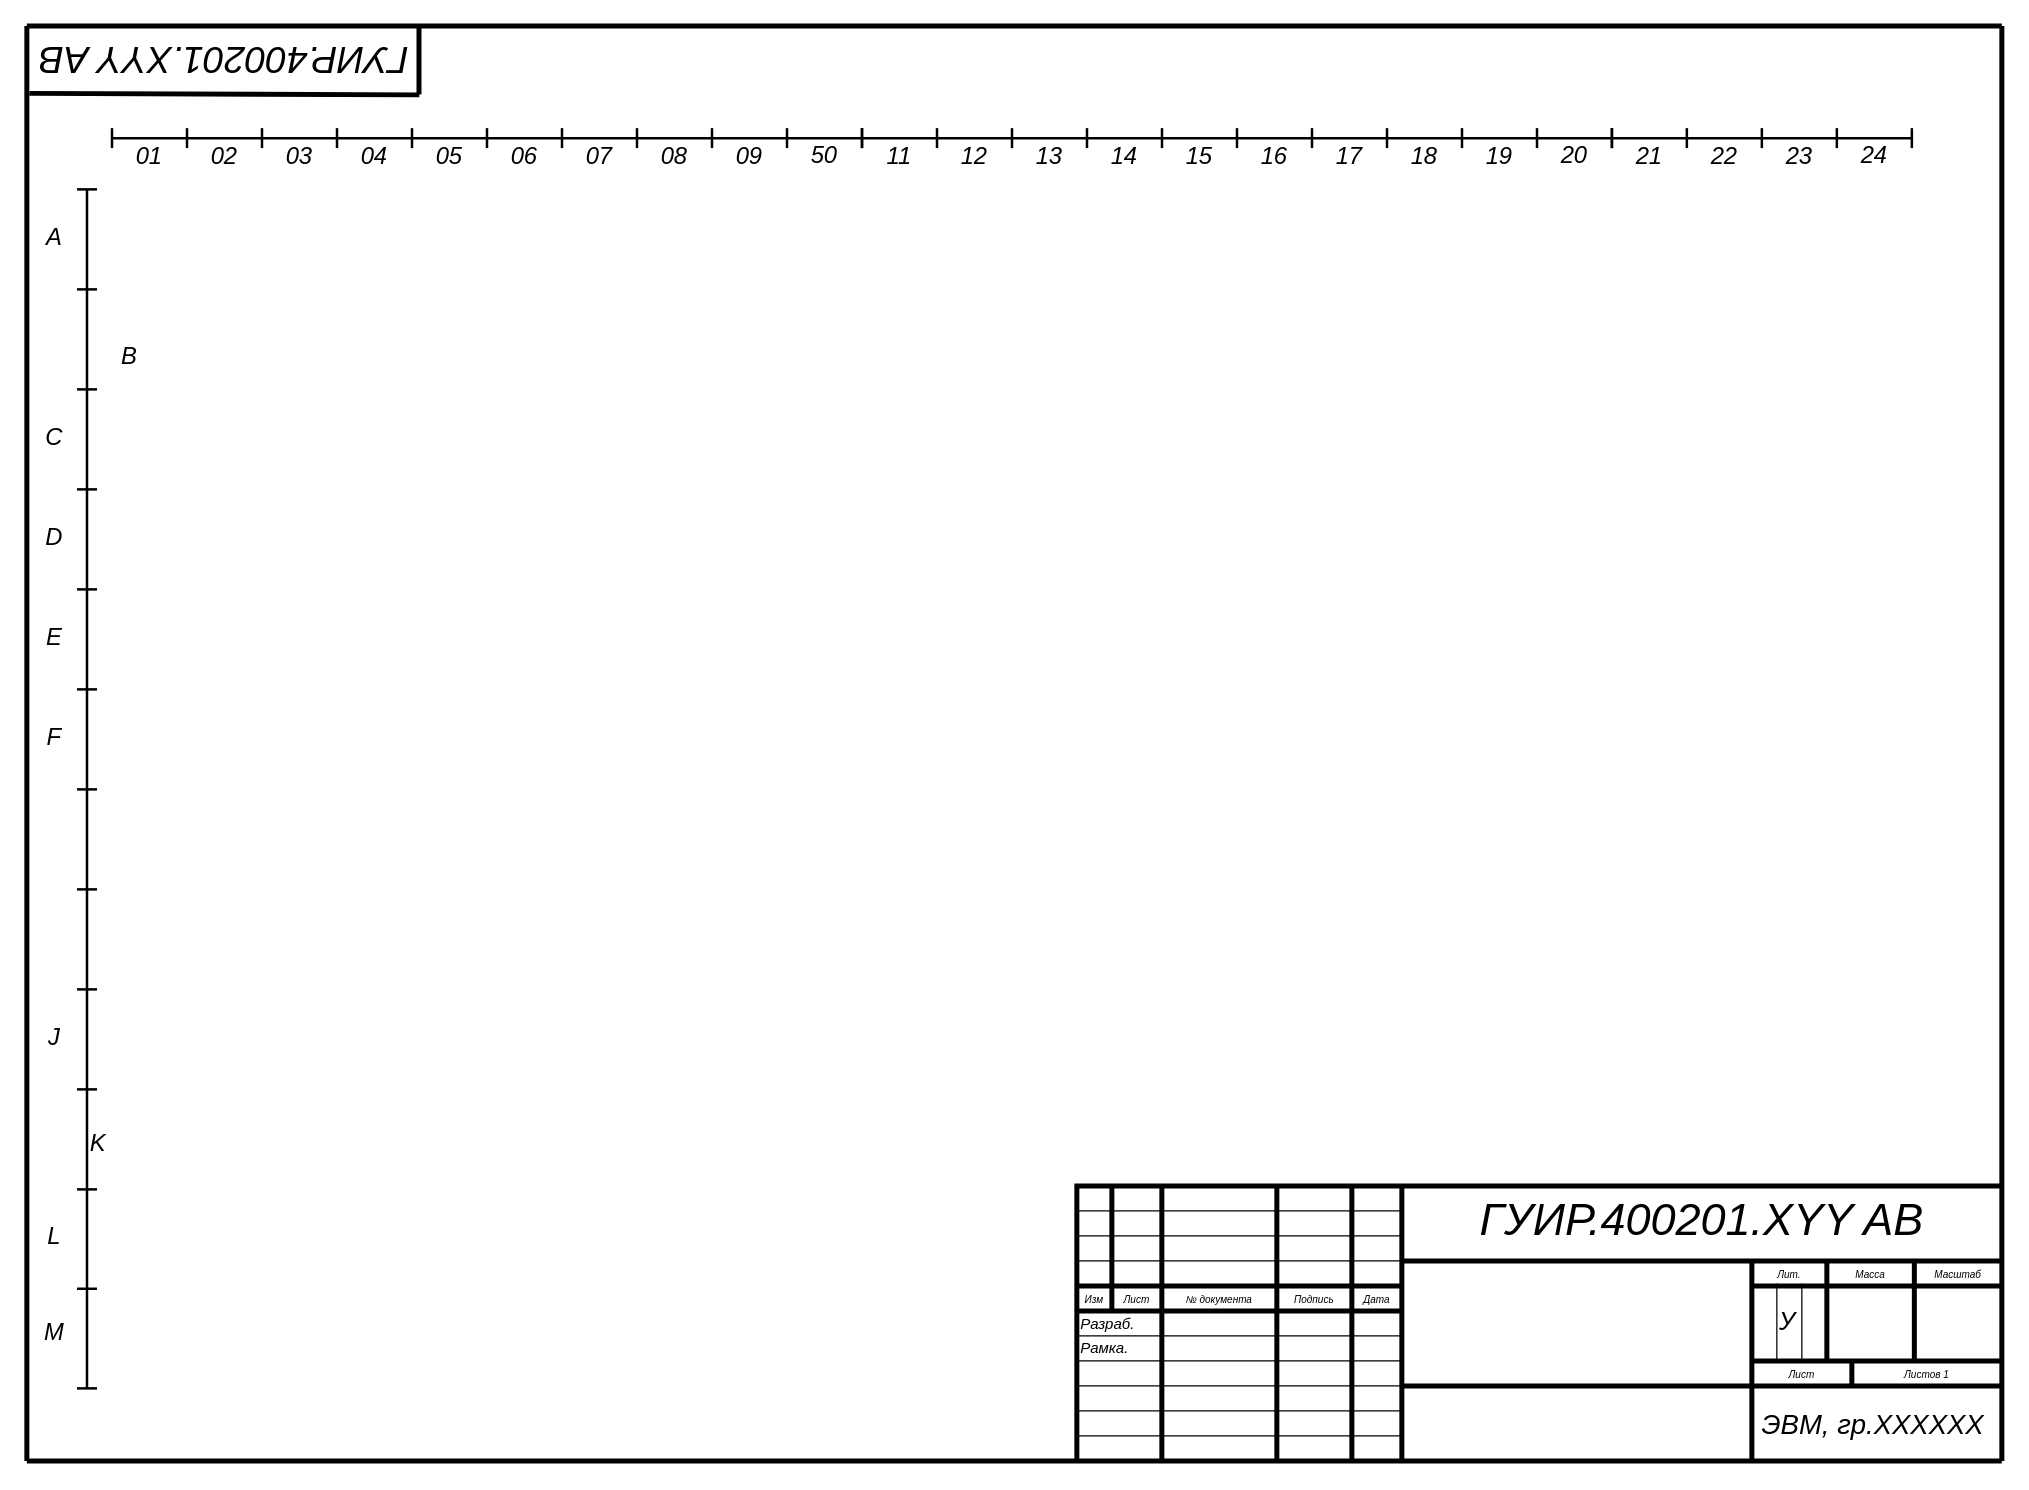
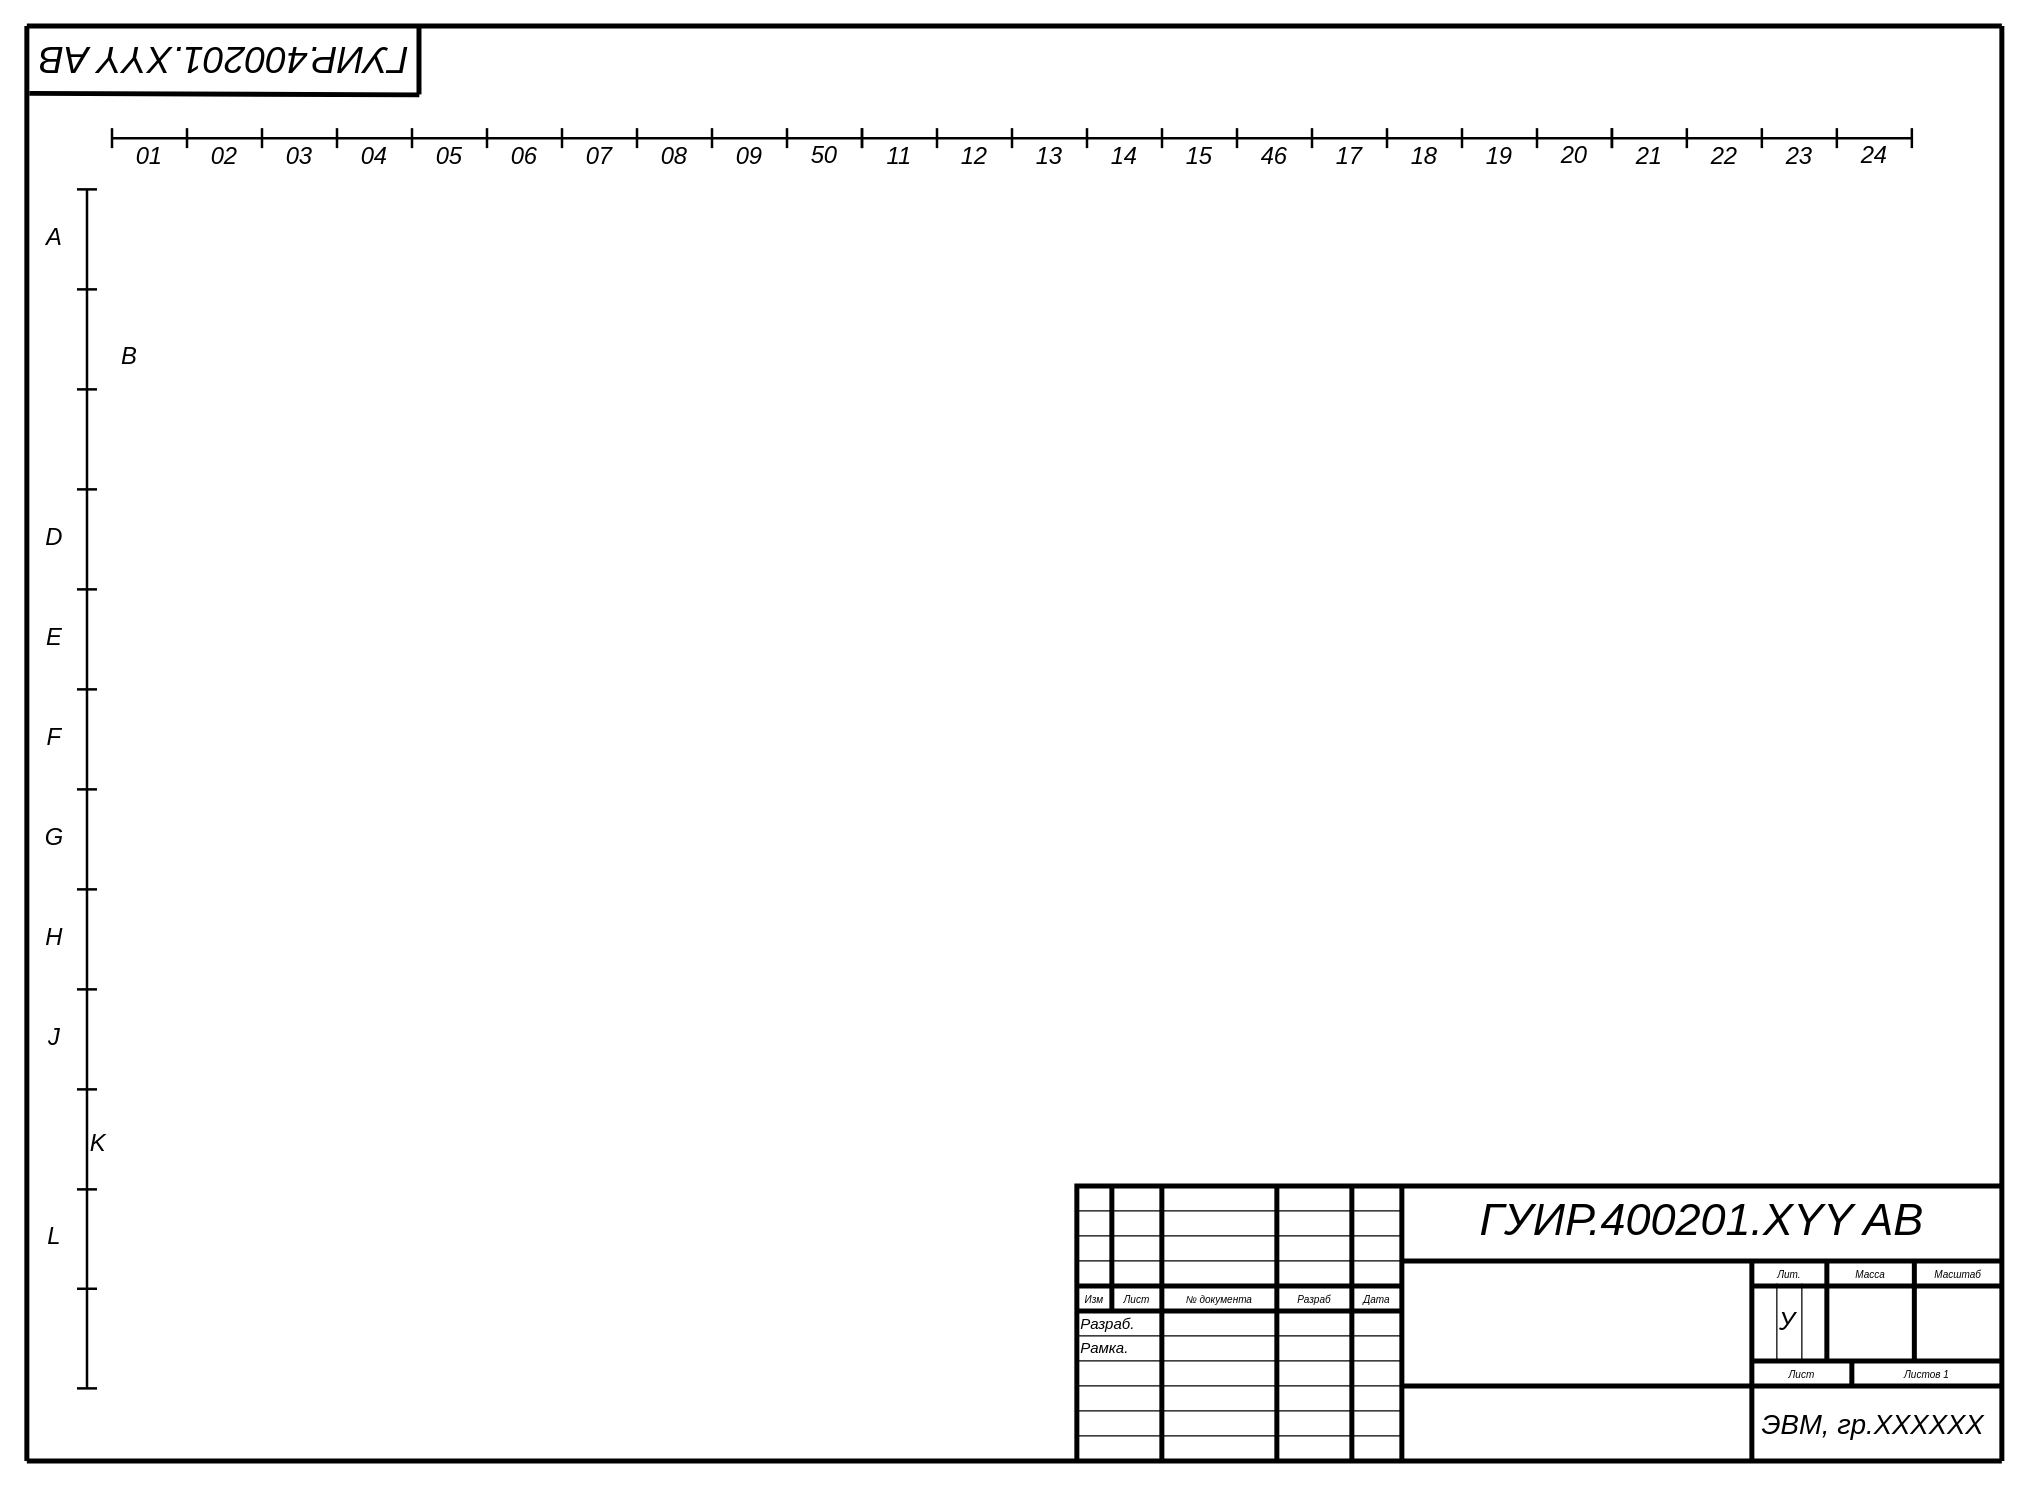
(1274, 157) -> (1274, 157)
(54, 438) -> none
none -> (54, 838)
none -> (54, 938)
(1314, 1298) -> (1314, 1298)
(54, 1333) -> none
